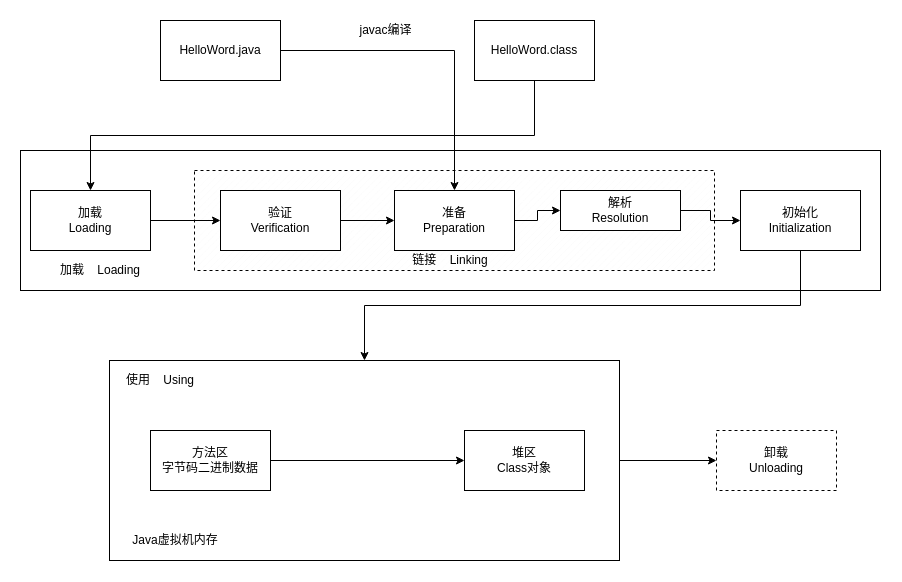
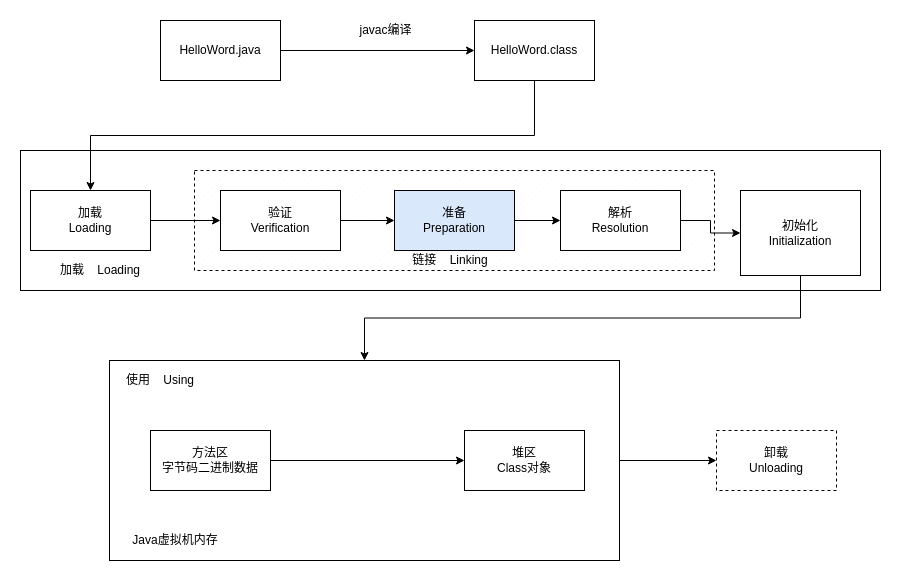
(455, 115) -> (460, 51)
(621, 211) -> (621, 221)
(455, 221) -> (455, 221)
(801, 221) -> (801, 233)
